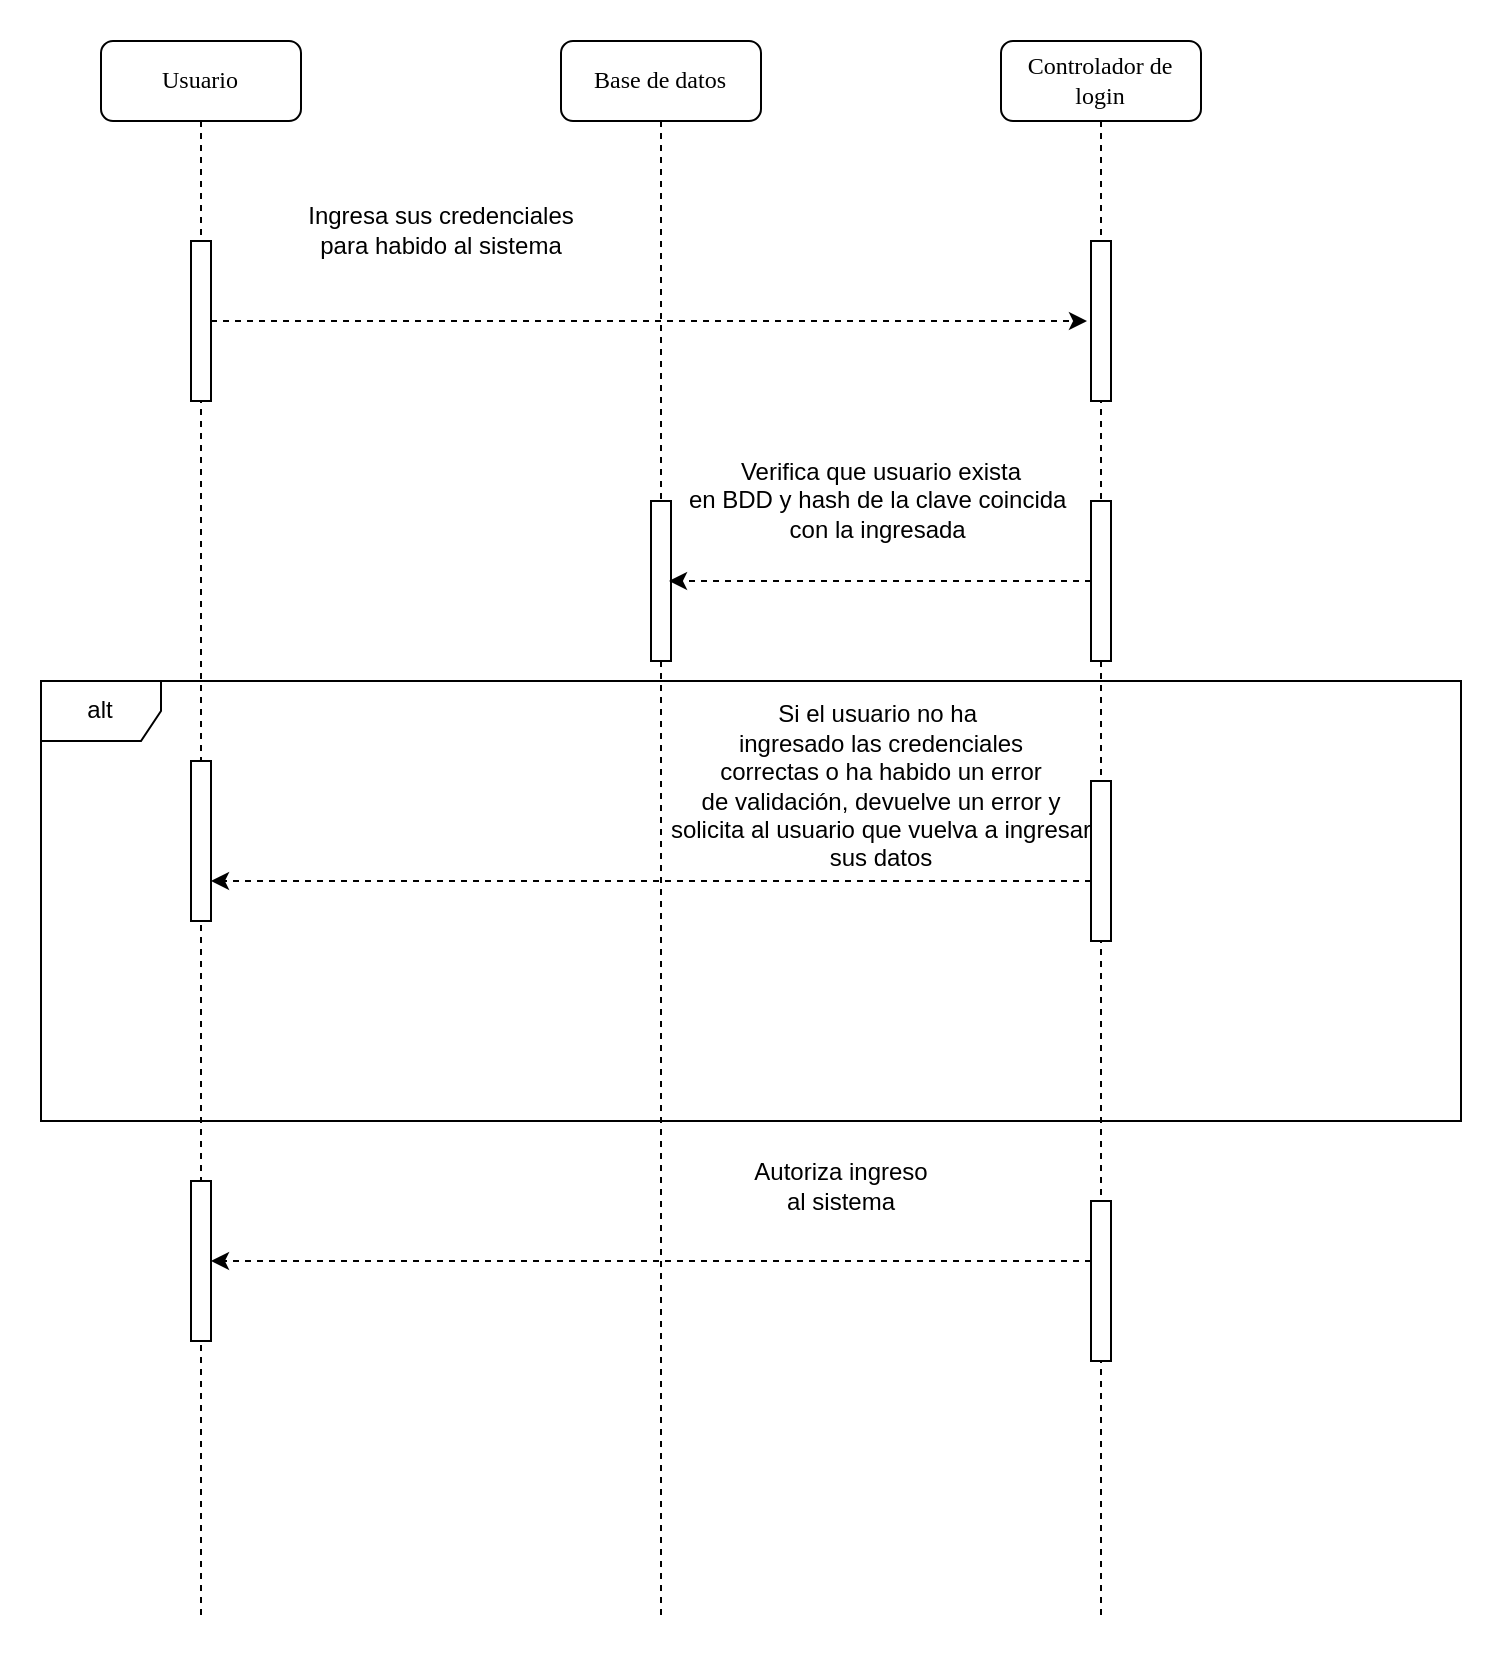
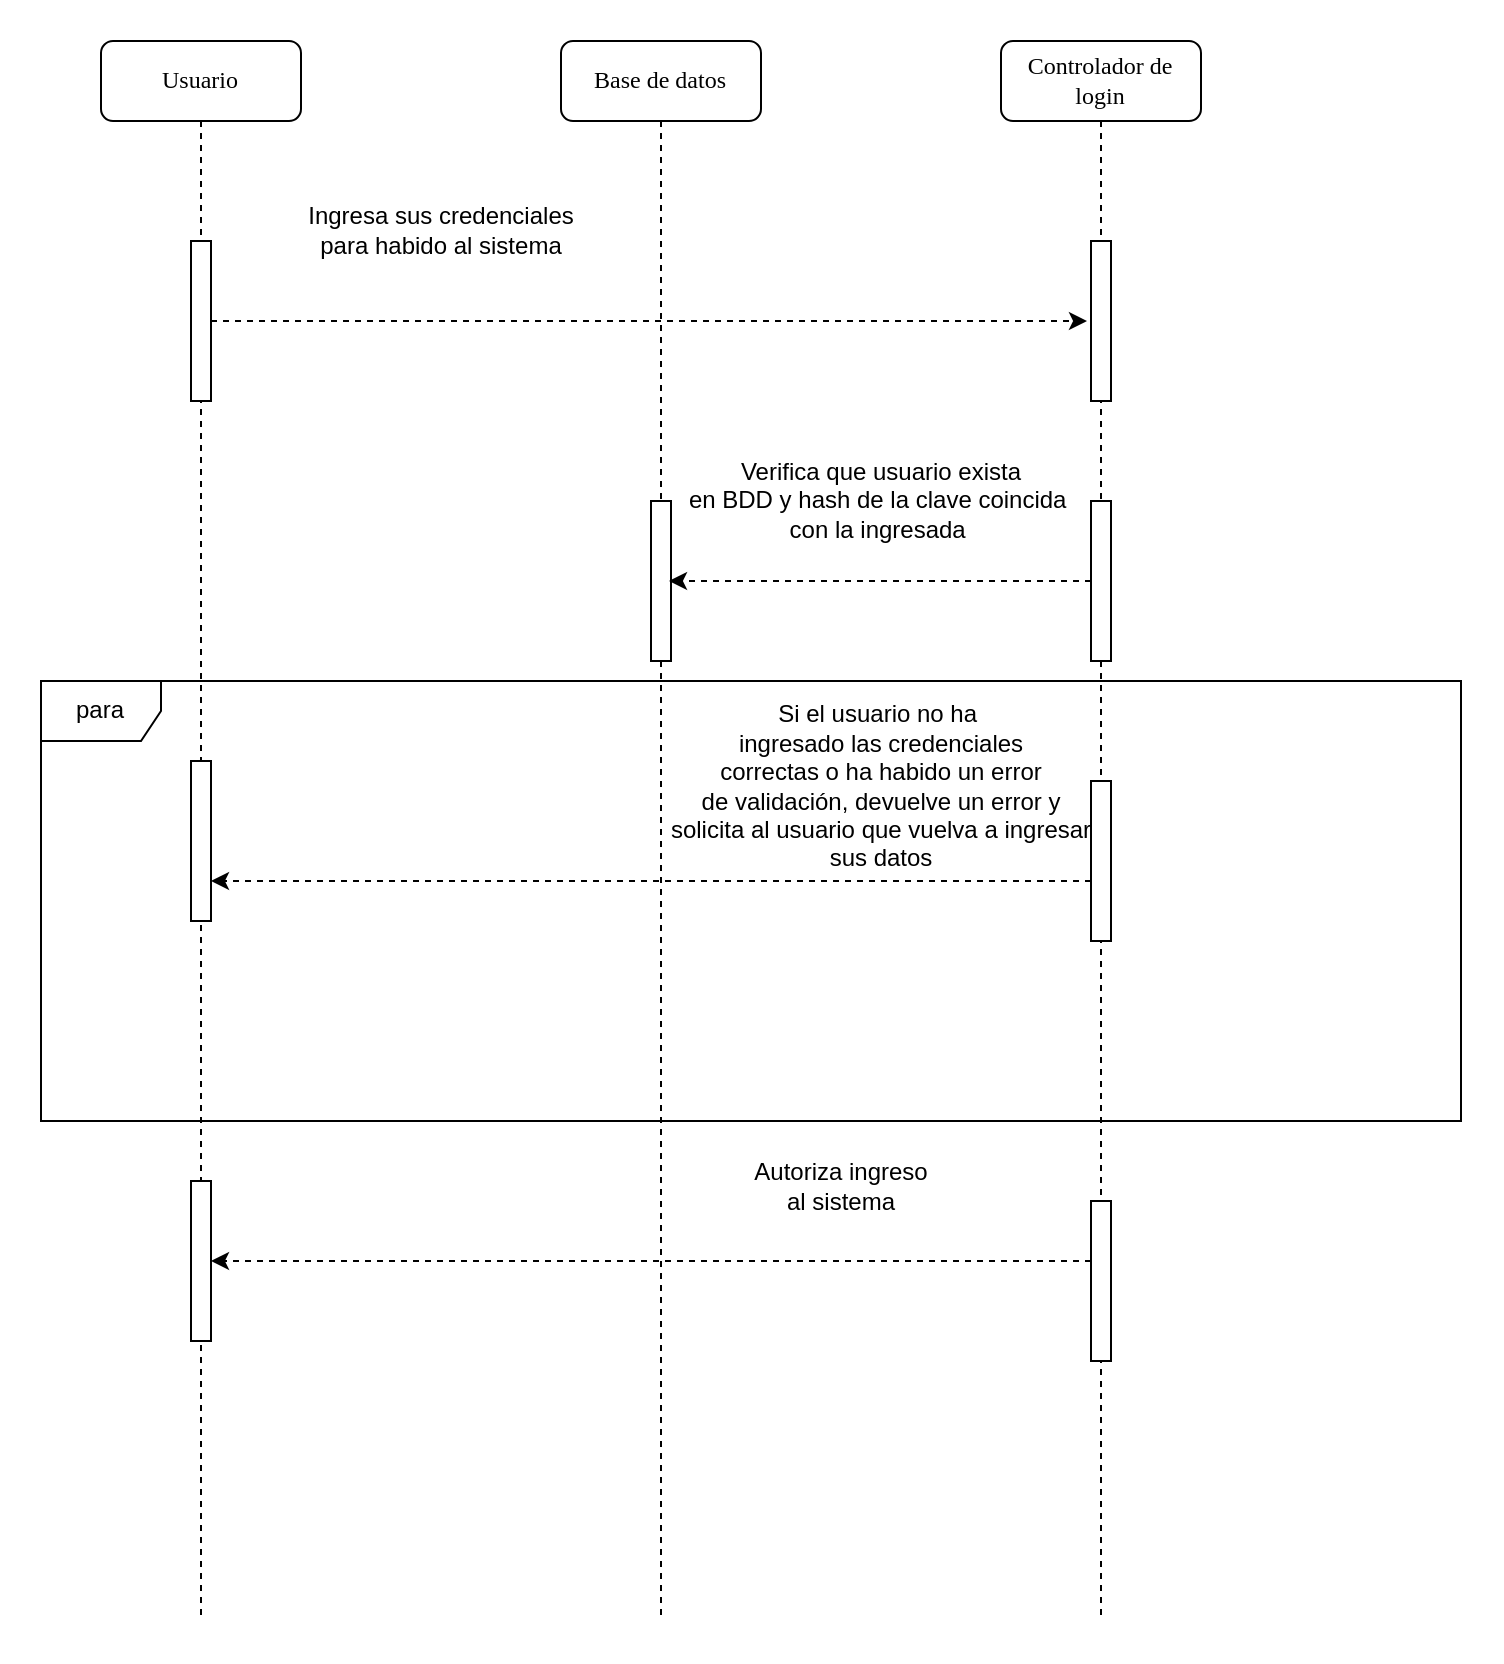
(101, 711) -> (101, 711)
